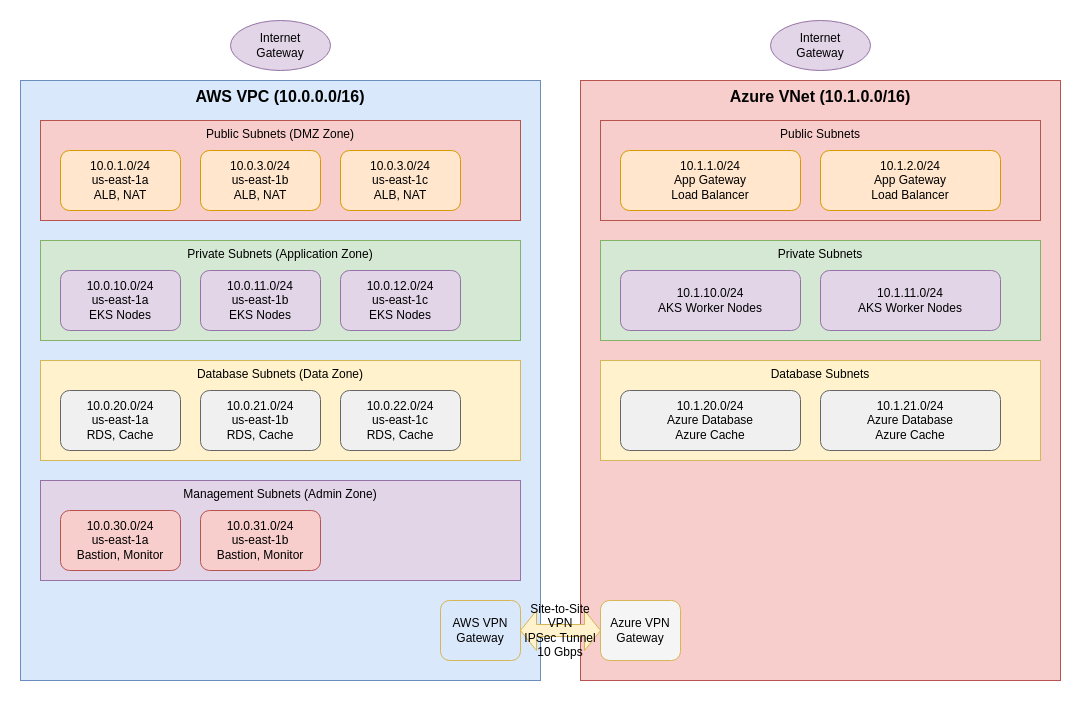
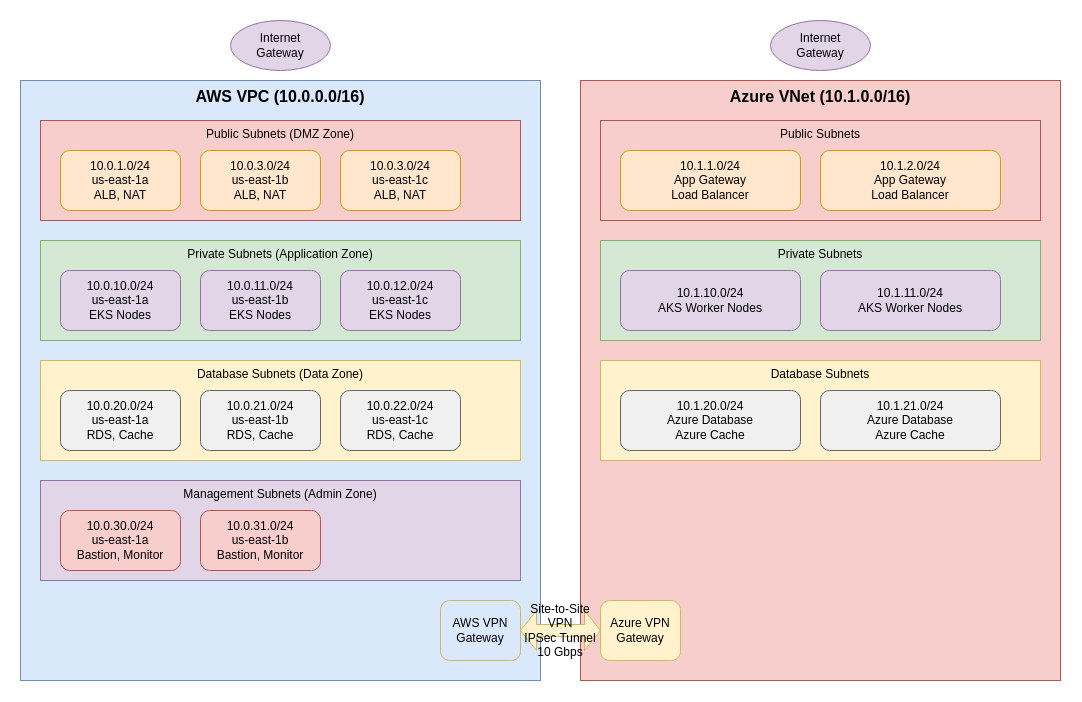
(641, 631) -> (641, 631)
